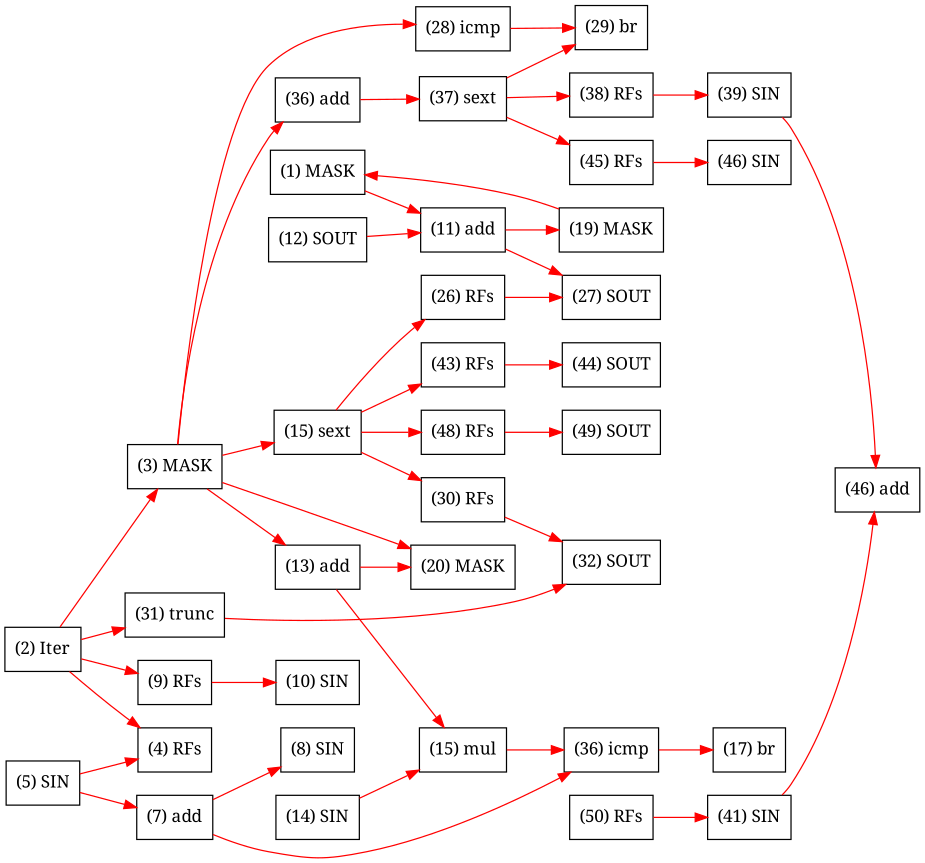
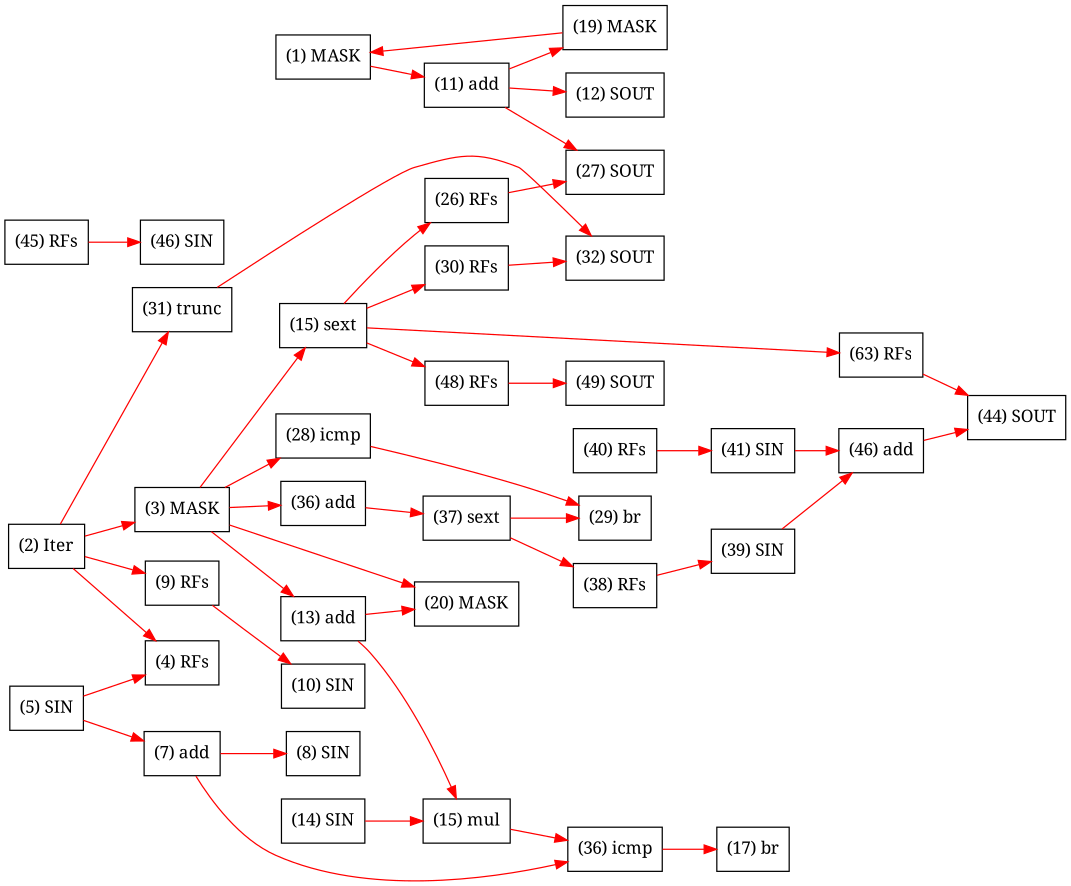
(532, 129) -> none
(387, 235) -> (531, 89)
(463, 365) -> (881, 355)
none -> (940, 436)
(611, 817) -> (615, 451)
